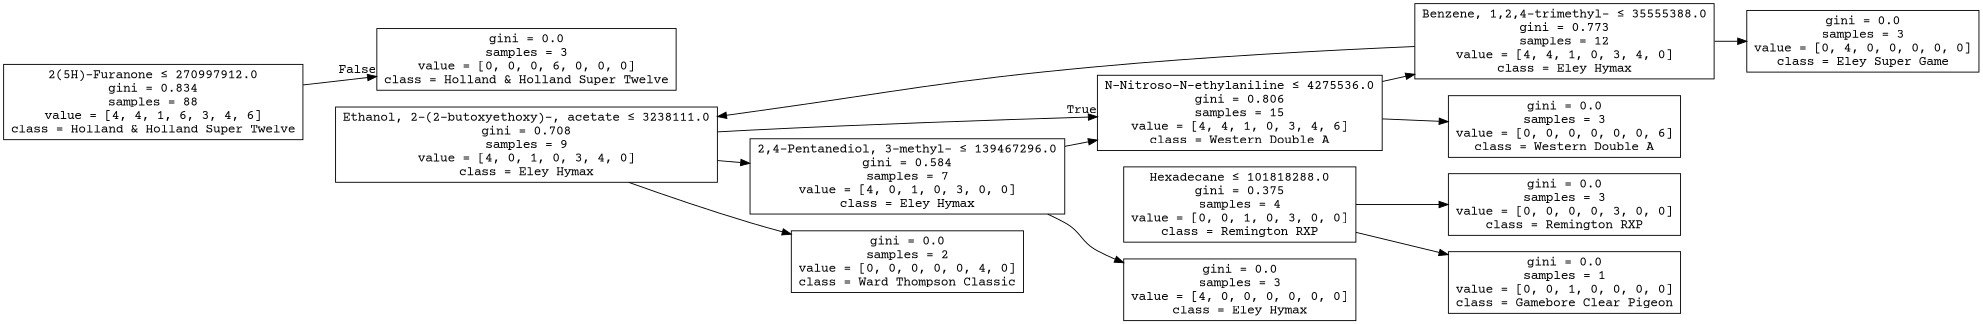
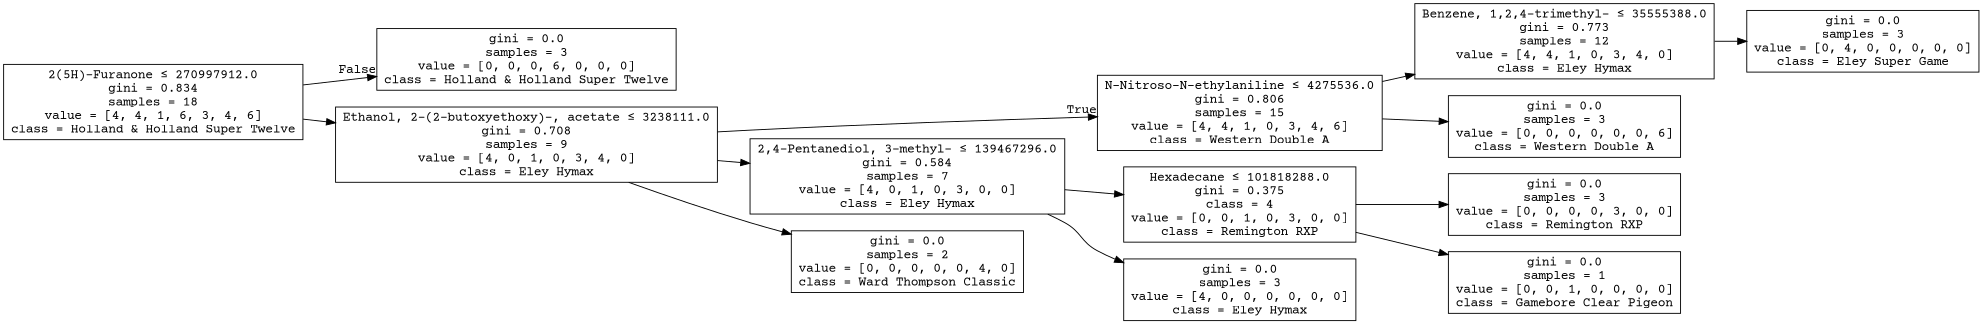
(1070, 69) -> (315, 120)
(153, 102) -> (153, 102)
(1077, 144) -> (1090, 192)
(1240, 204) -> (1240, 204)
